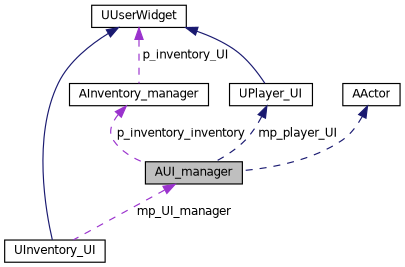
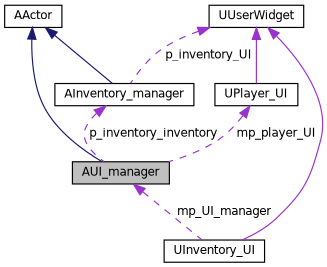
(236, 51) -> (256, 62)
none -> (84, 59)
(46, 125) -> (319, 147)
(242, 143) -> (210, 145)
(309, 157) -> (47, 112)
